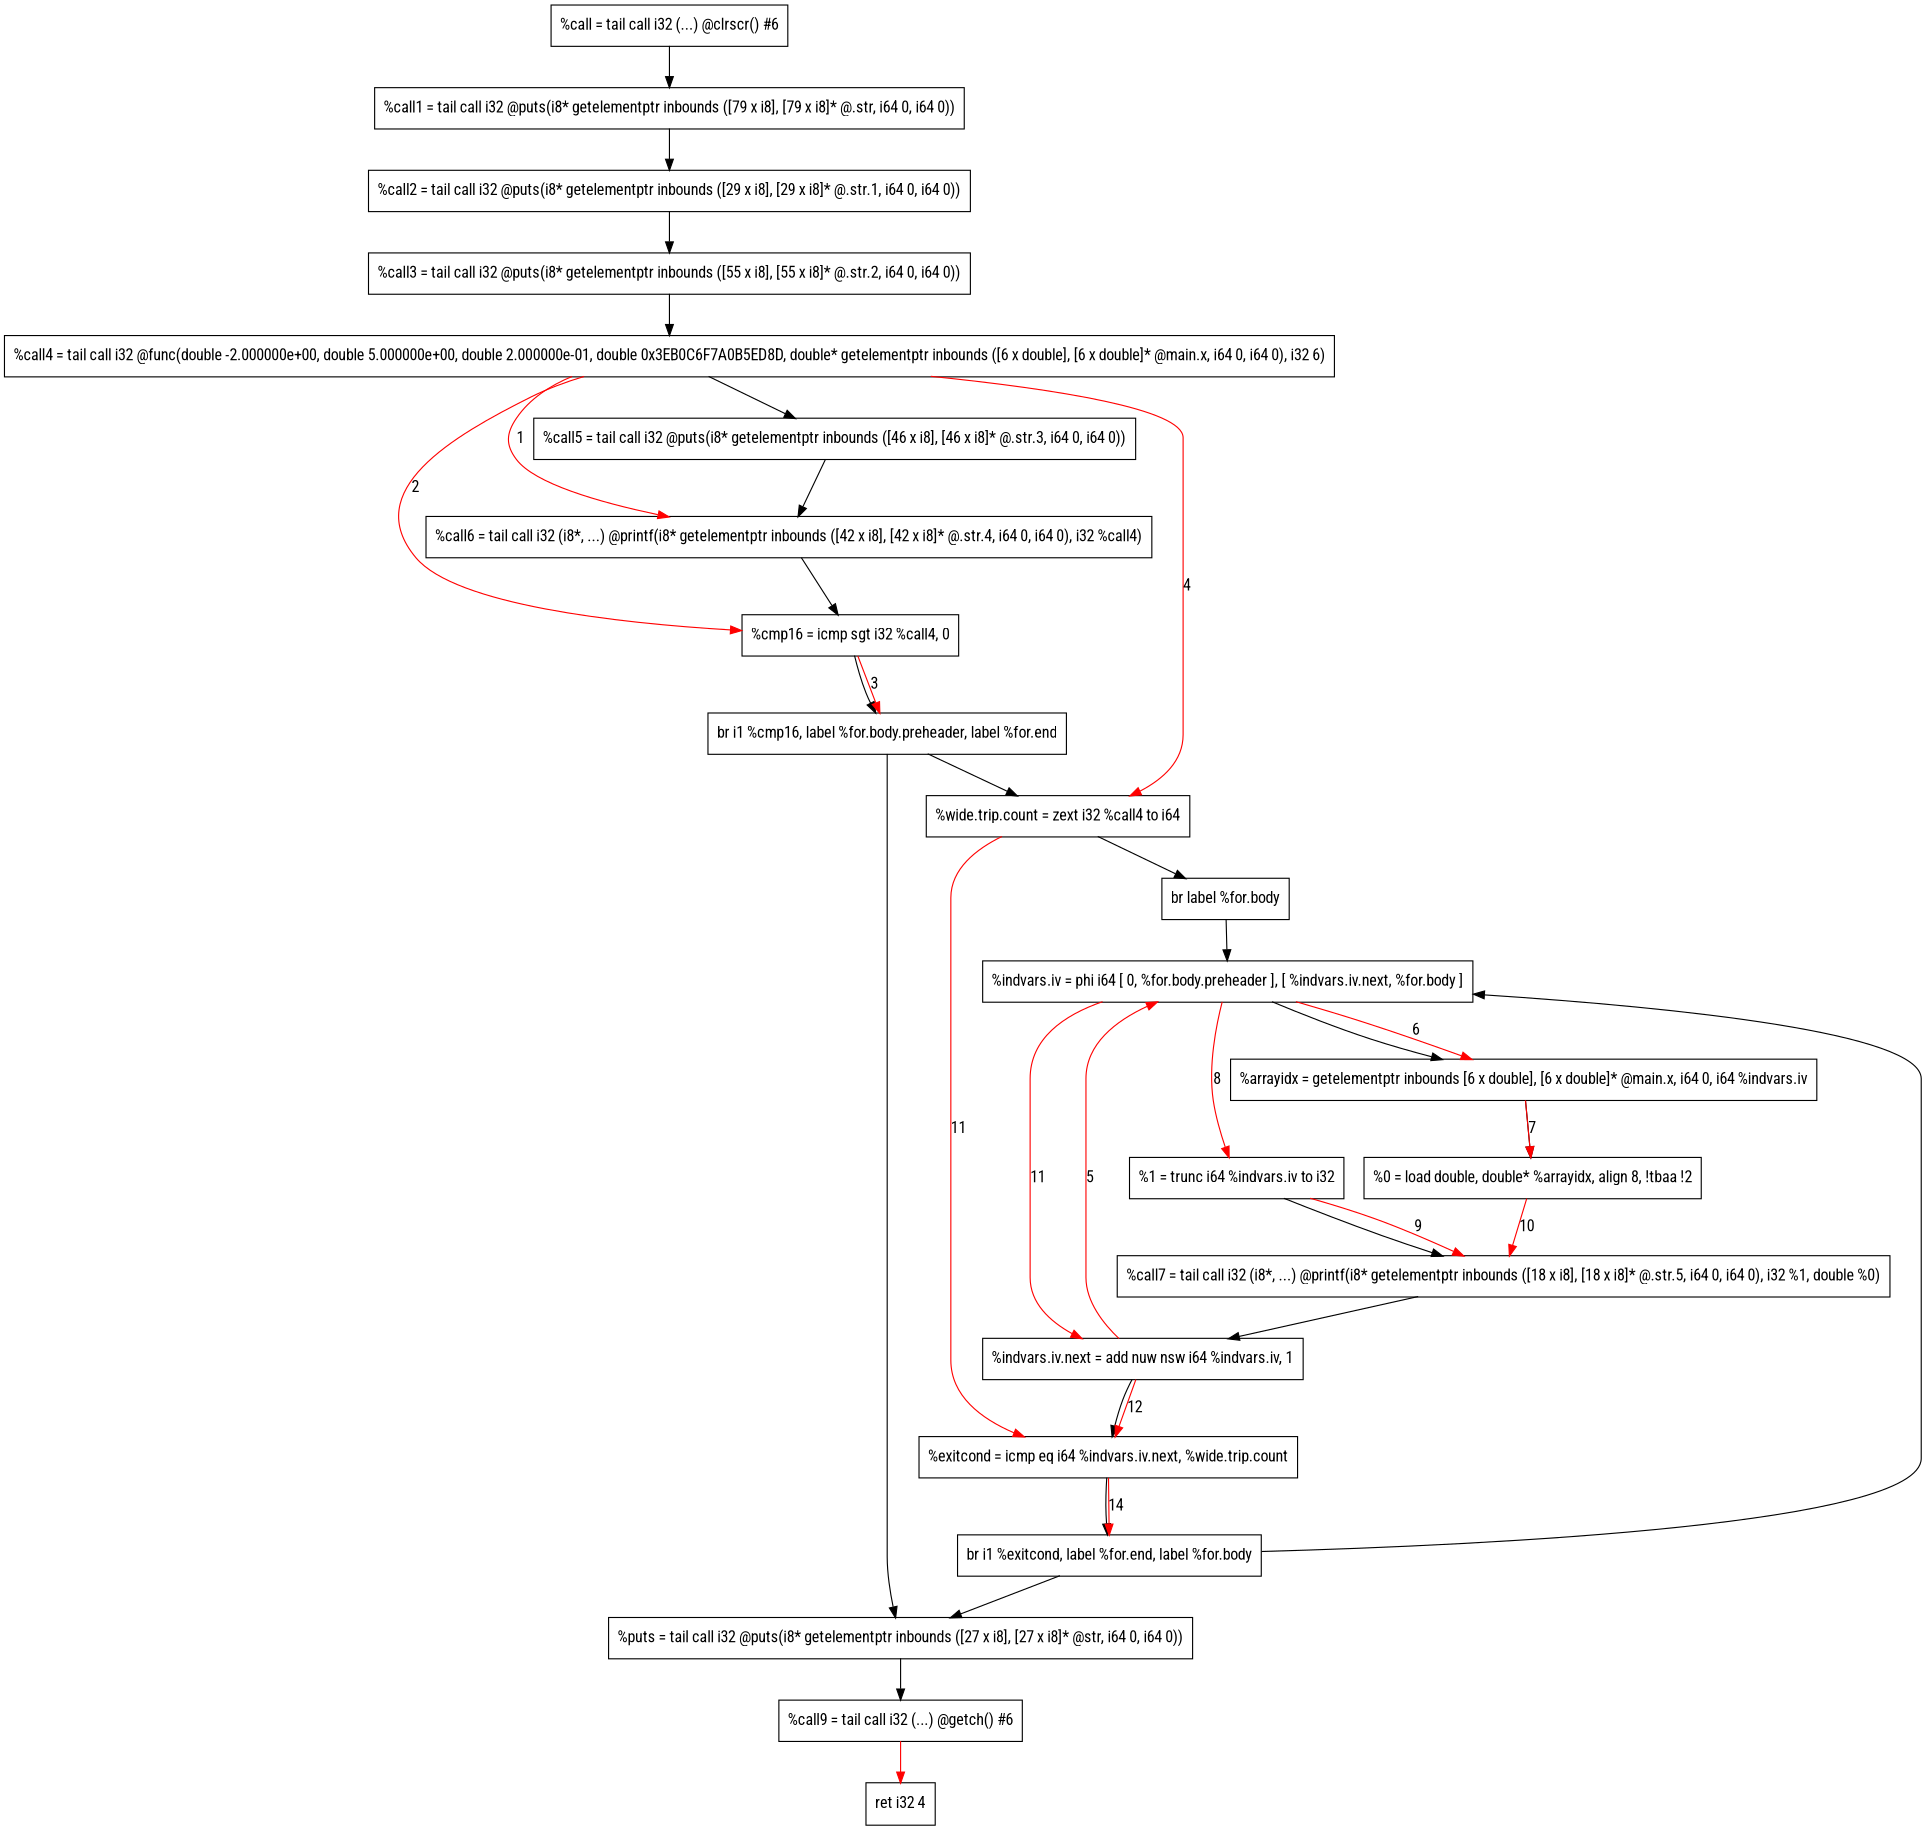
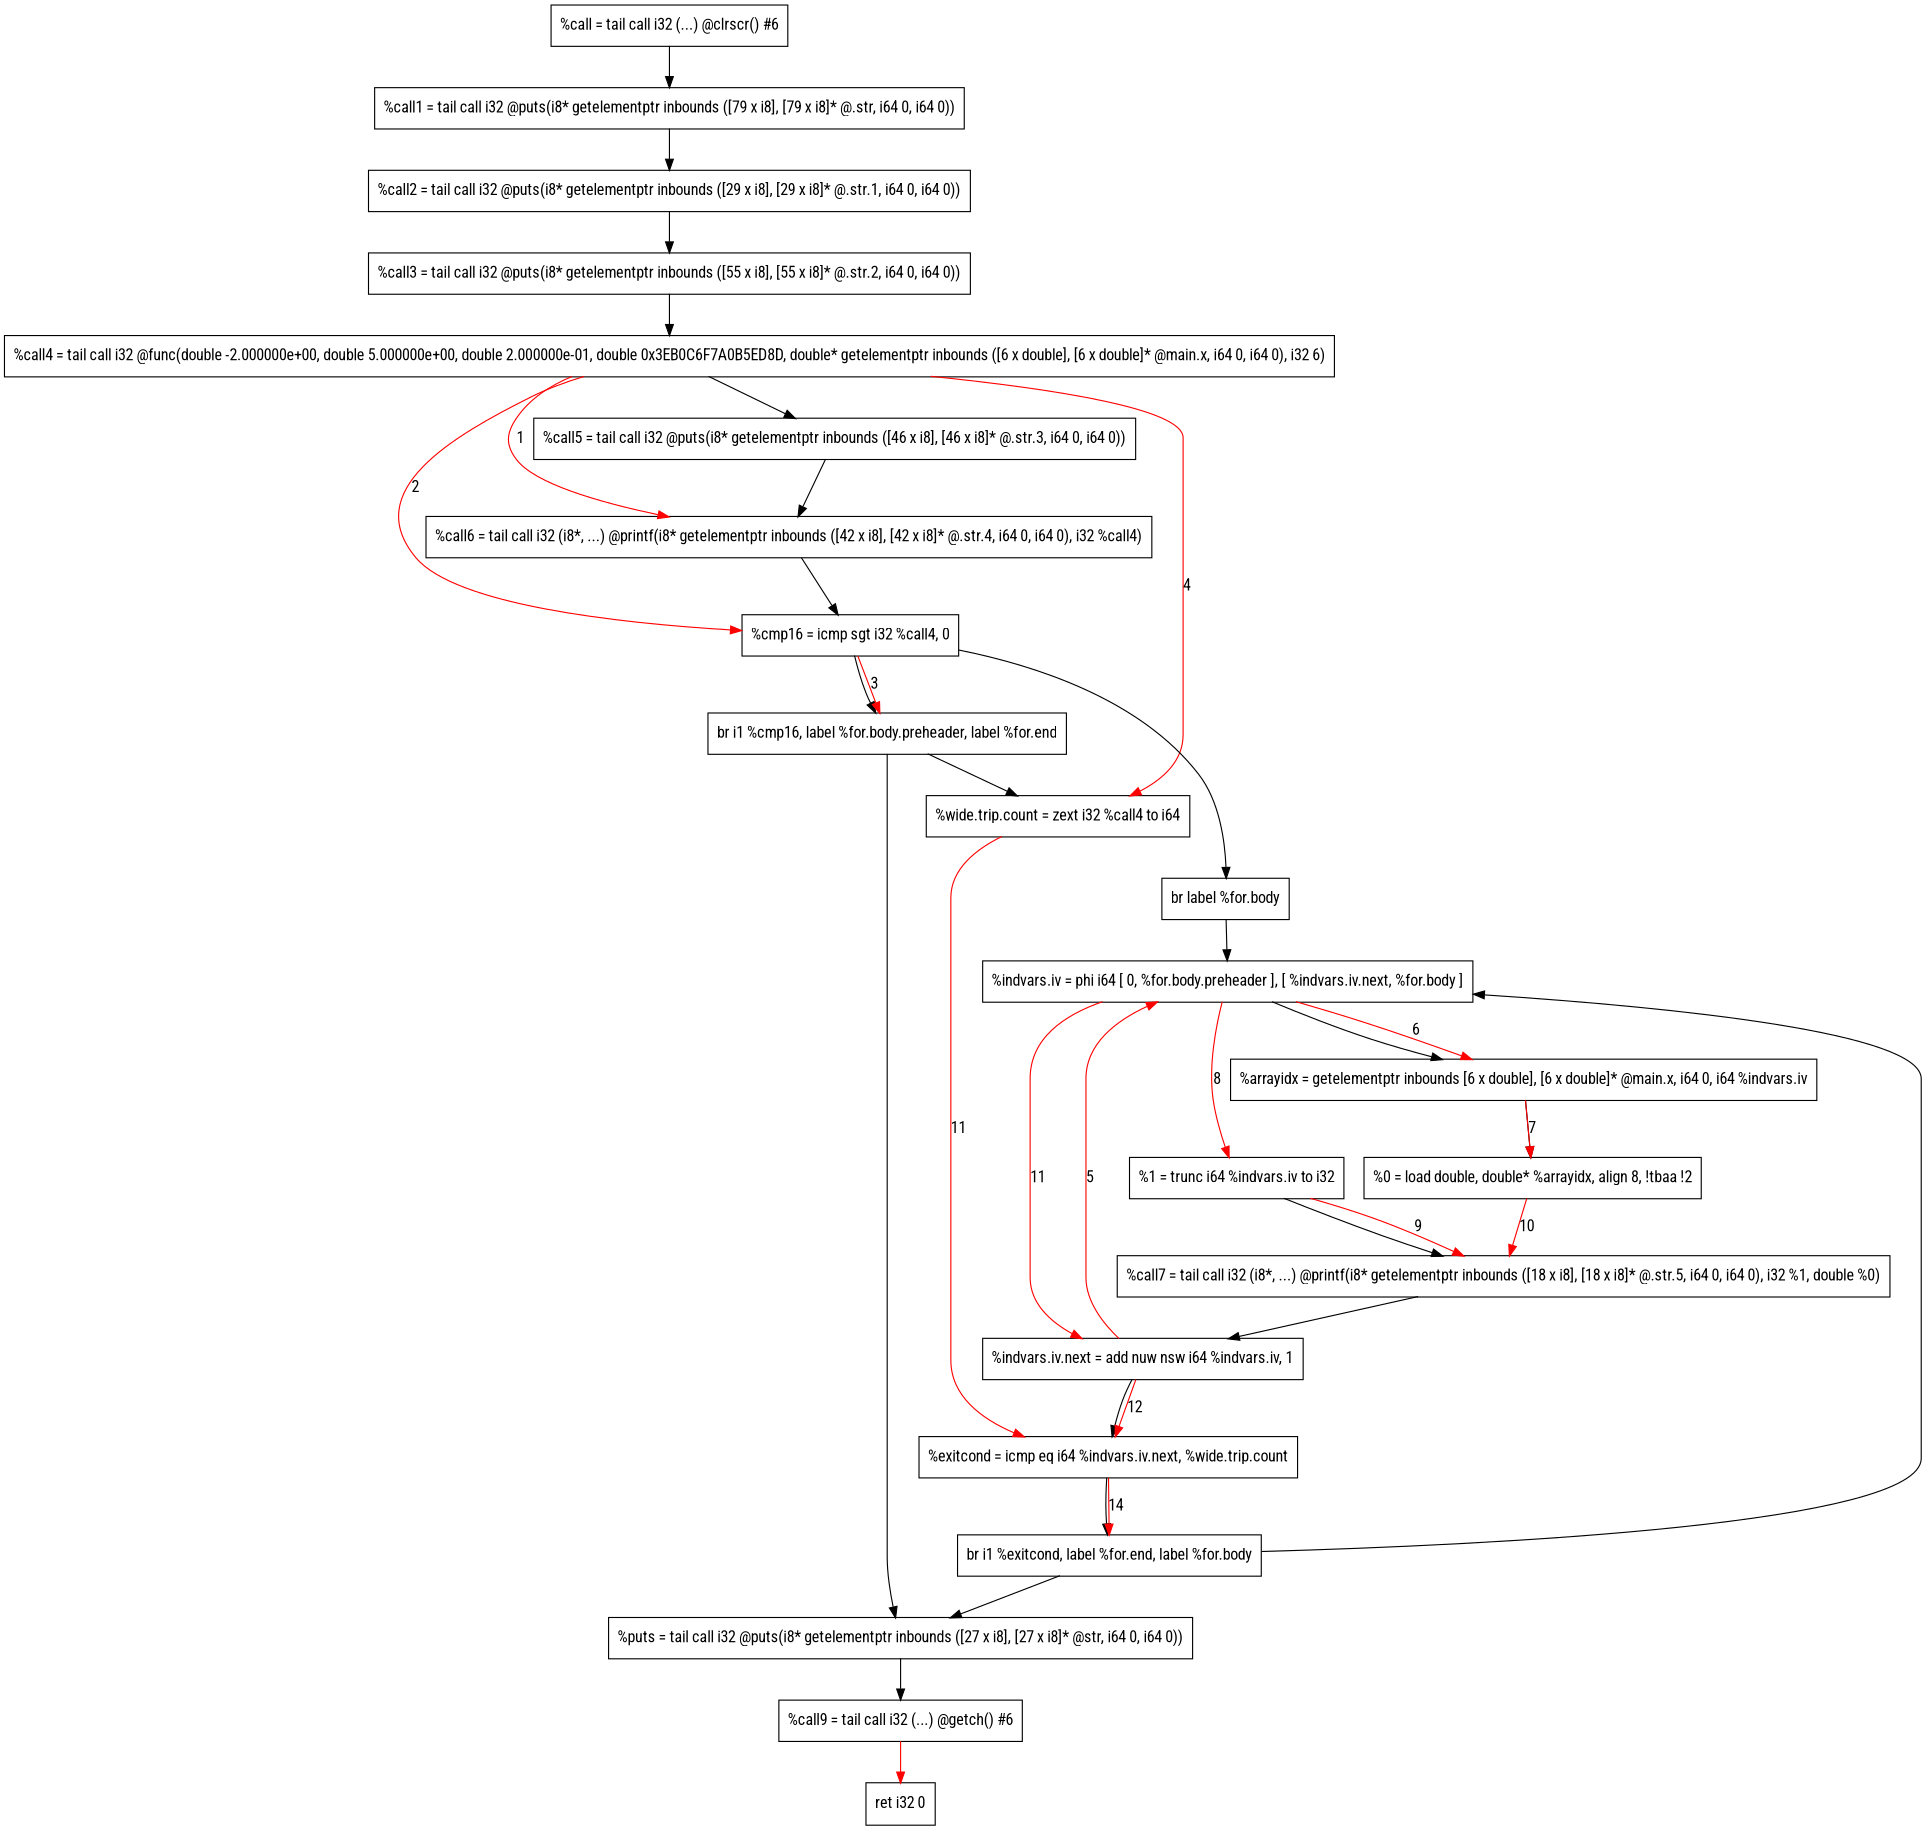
(1137, 855) -> (1133, 716)
(901, 1804) -> (901, 1804)
